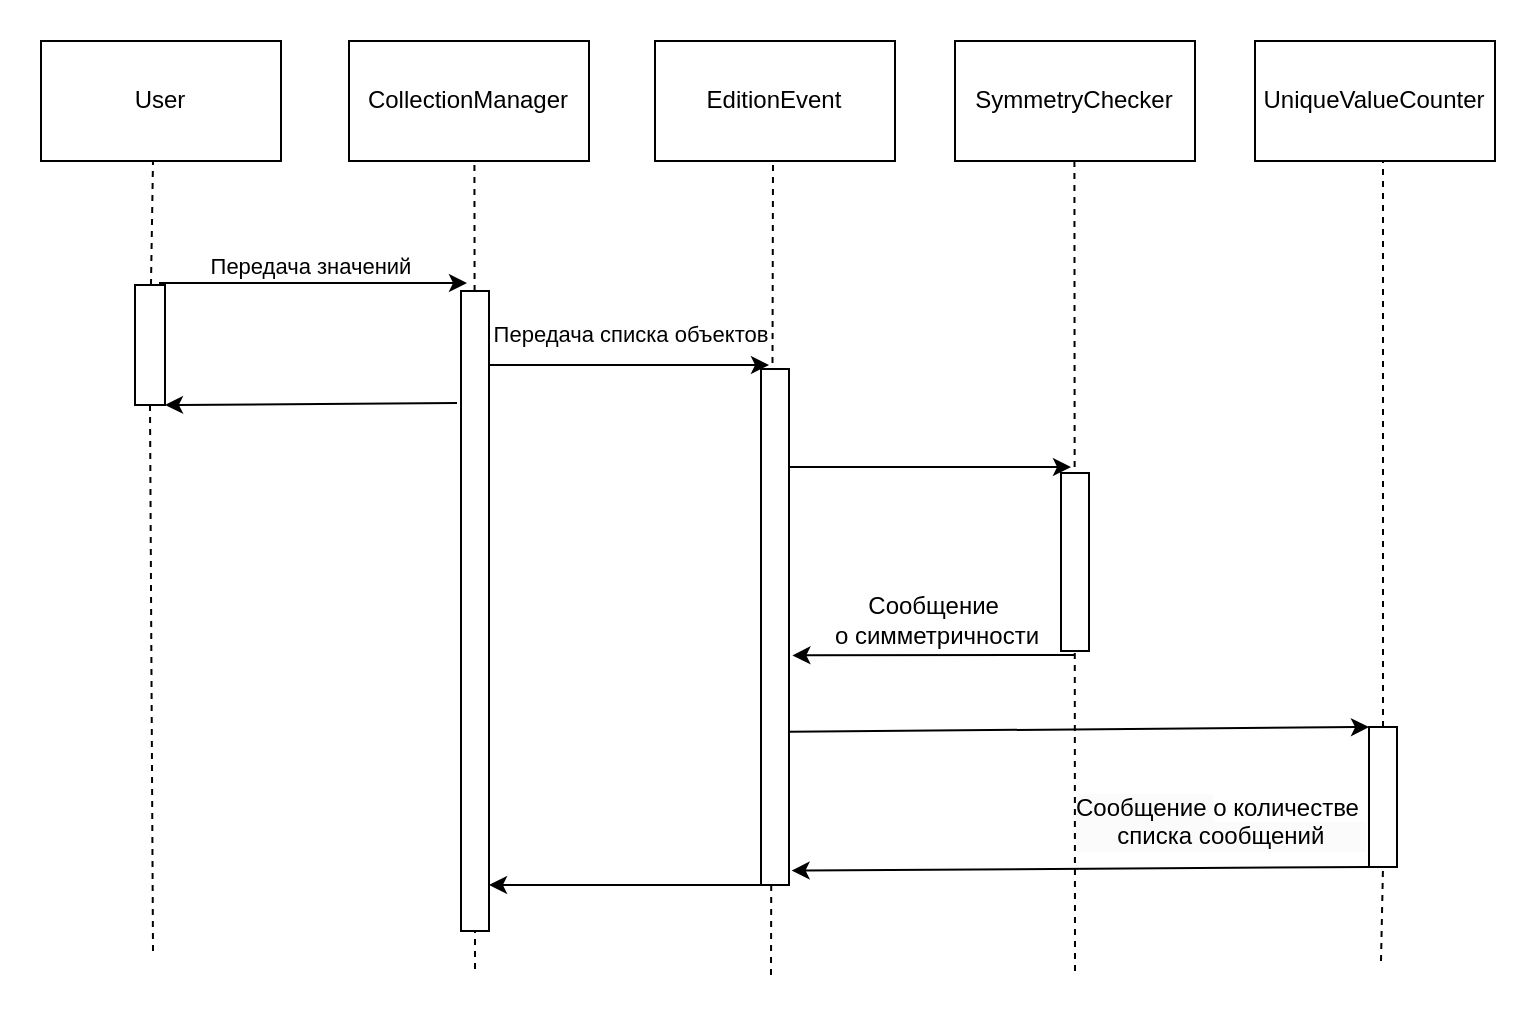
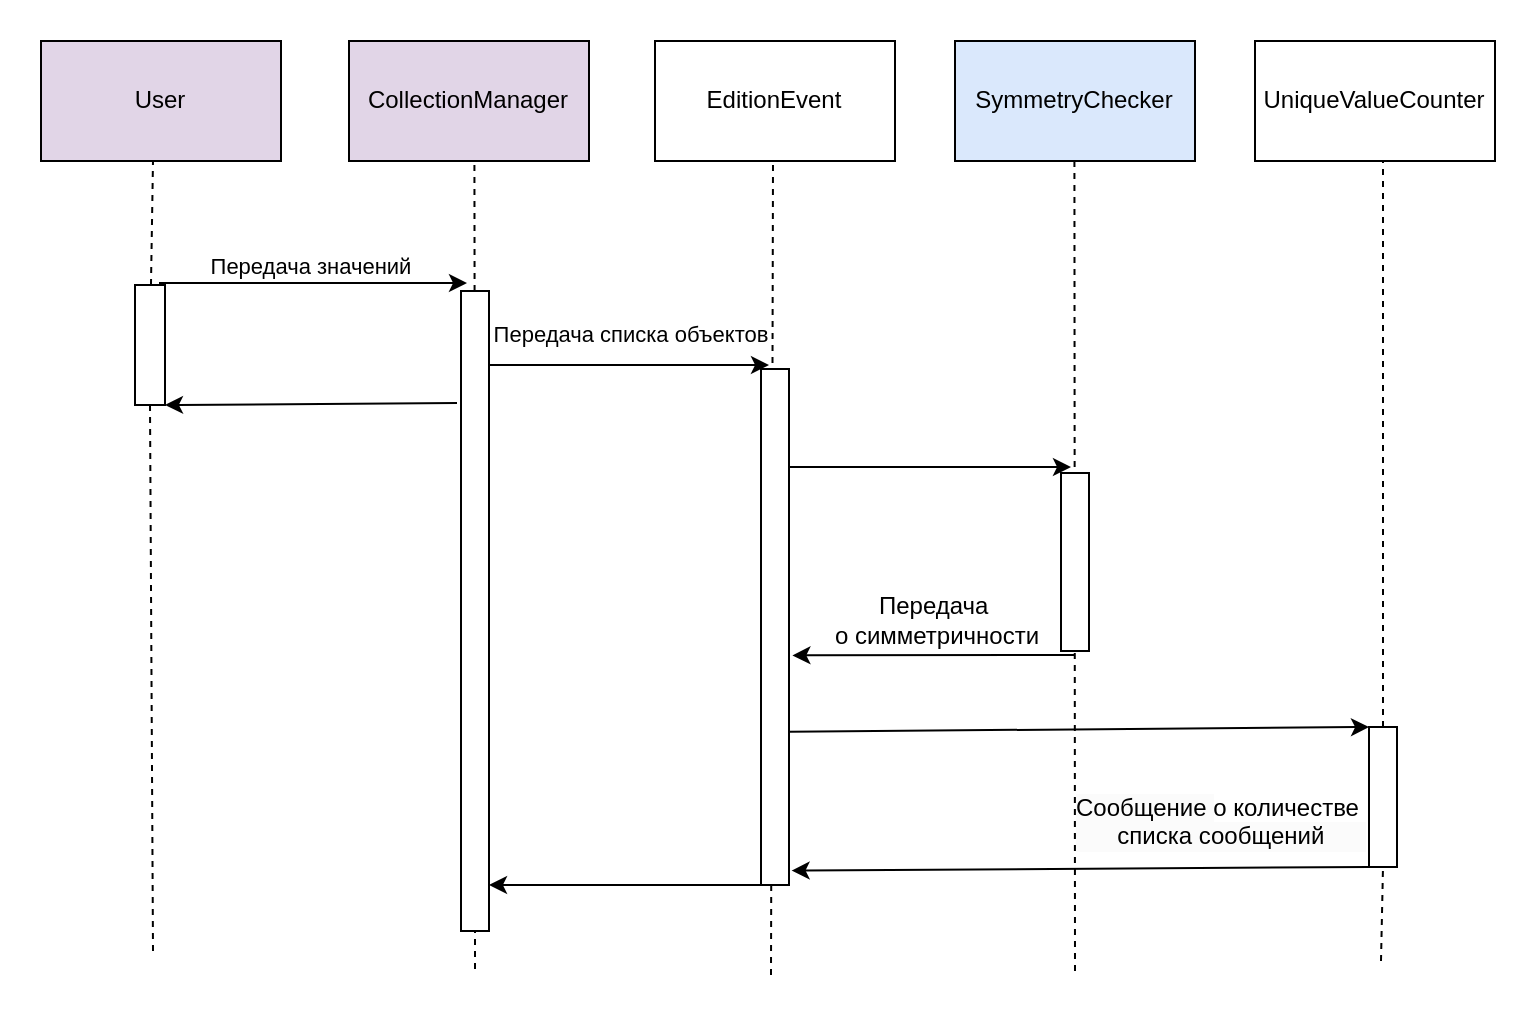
(161, 101) -> (161, 101)
(469, 101) -> (469, 101)
(1075, 101) -> (1075, 101)
(938, 621) -> (938, 621)
